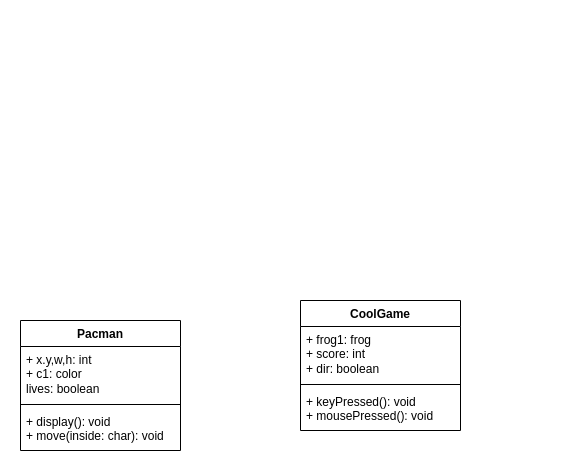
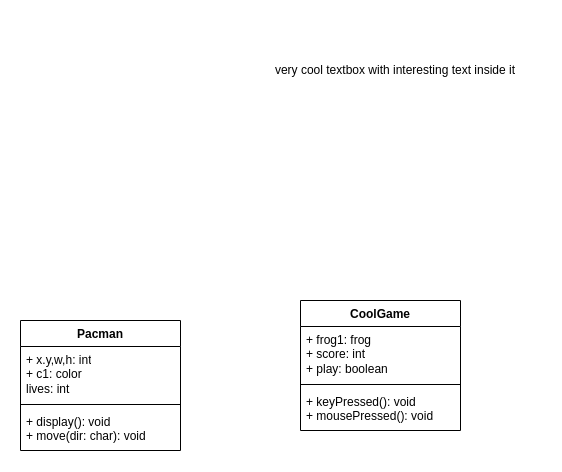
none -> (396, 71)
(346, 355) -> (349, 355)
(66, 375) -> (63, 375)
(101, 430) -> (93, 430)
